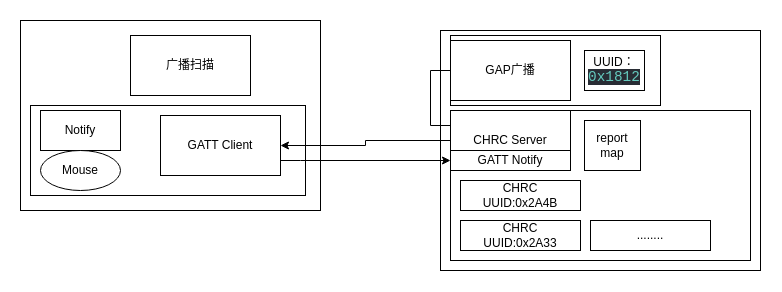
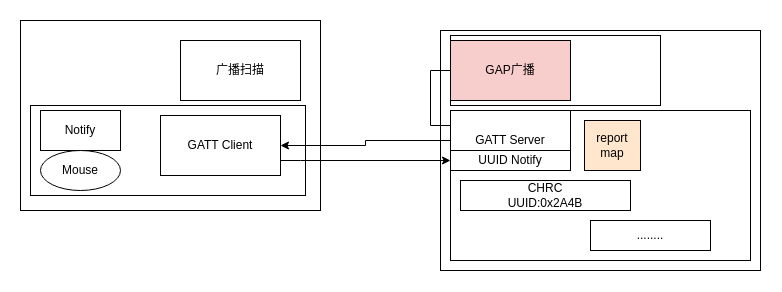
(191, 66) -> (241, 71)
(511, 71) -> (511, 71)
(615, 71) -> none
(511, 141) -> (511, 141)
(613, 146) -> (613, 146)
(511, 161) -> (511, 161)
(521, 196) -> (546, 196)
(521, 236) -> none
